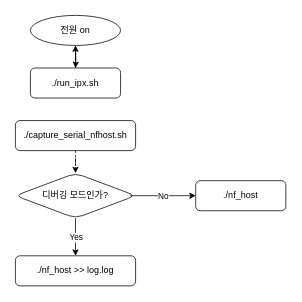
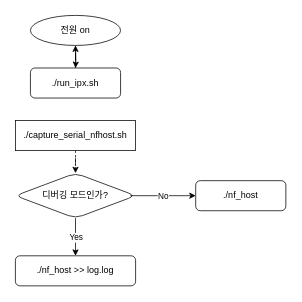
(75, 135) -> (75, 135)
